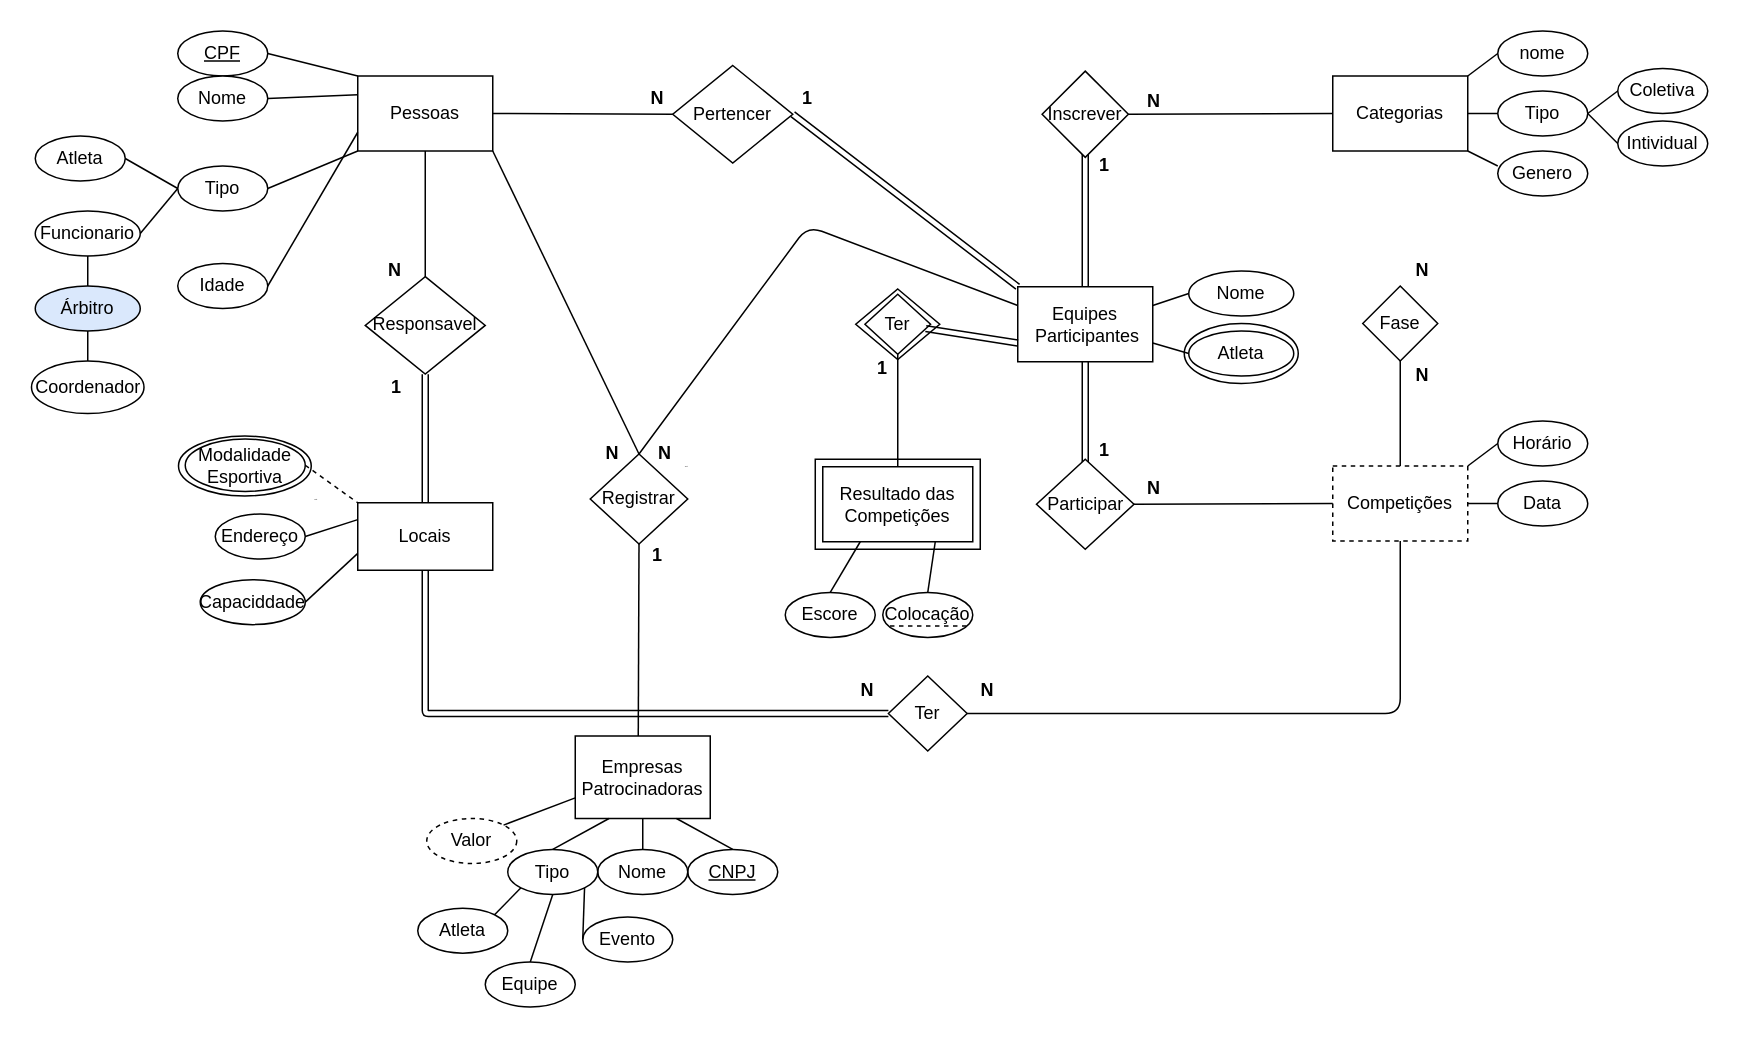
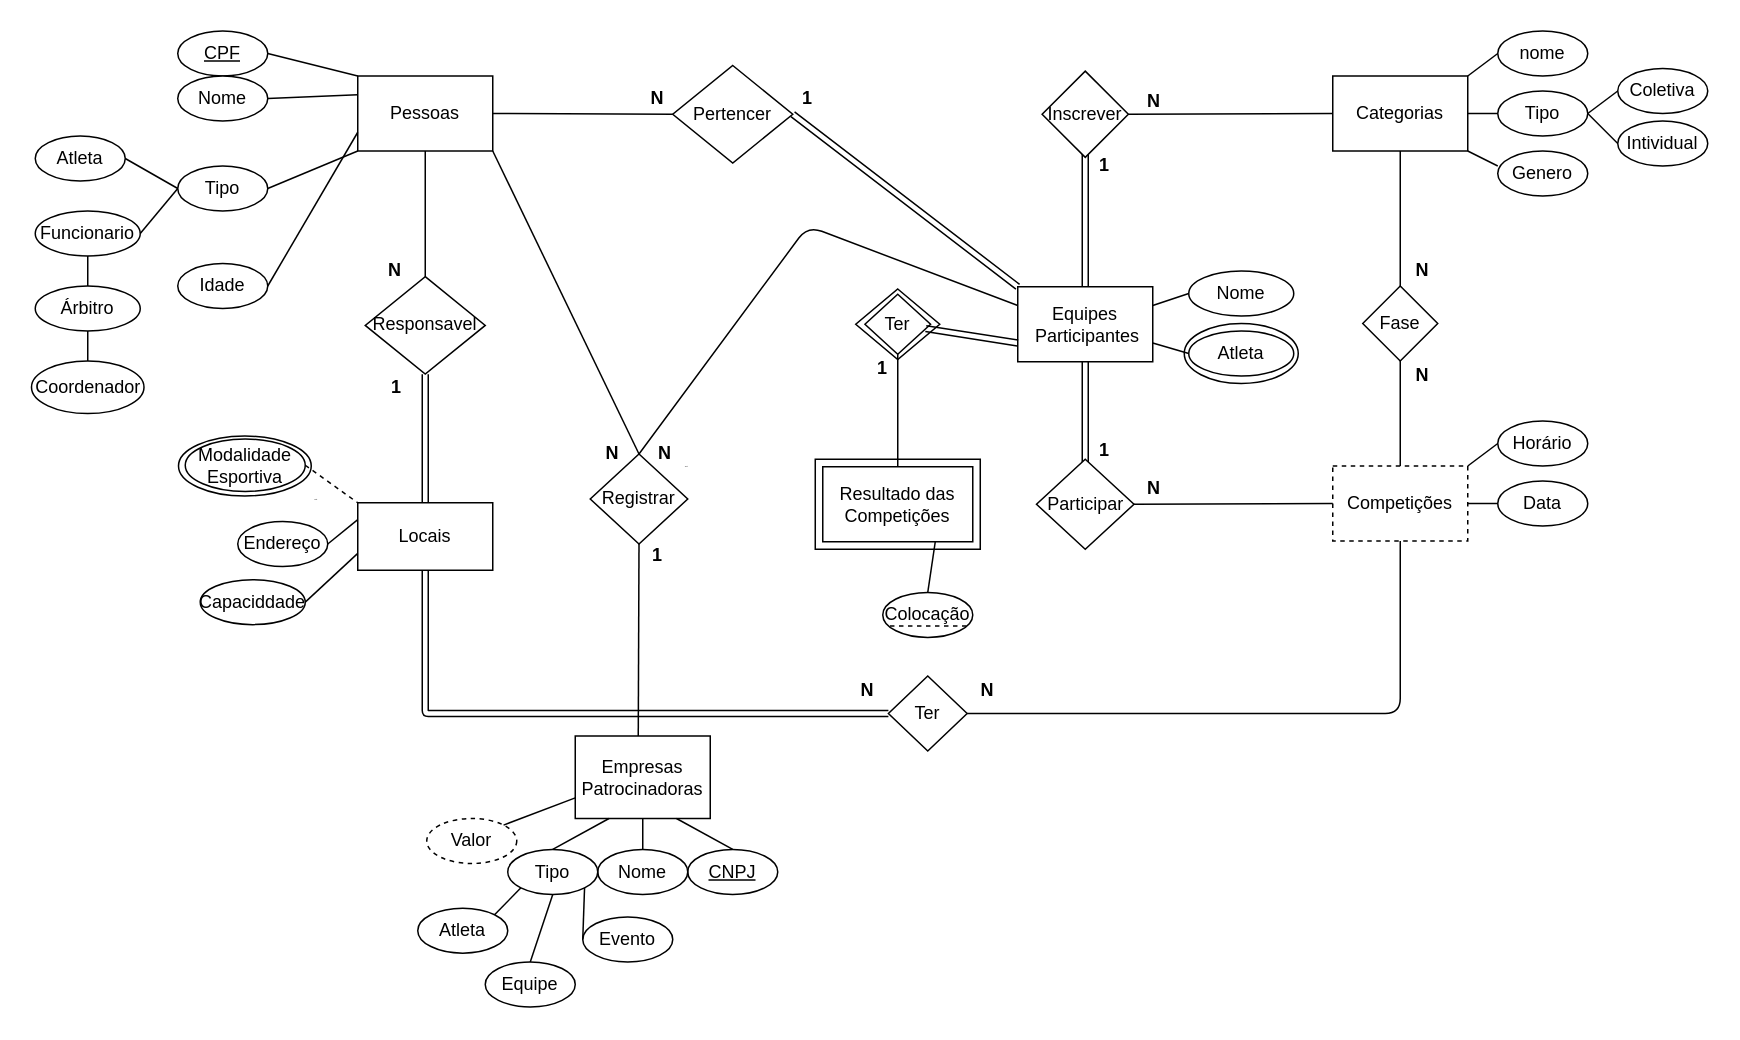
none -> (1400, 219)
(88, 308) -> (88, 308)
(260, 536) -> (283, 544)
(845, 567) -> none
(830, 615) -> none
